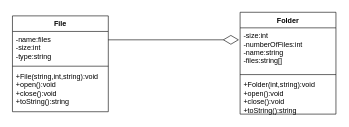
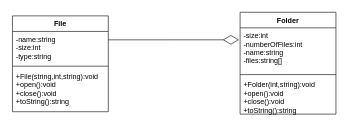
(35, 40) -> (38, 40)
